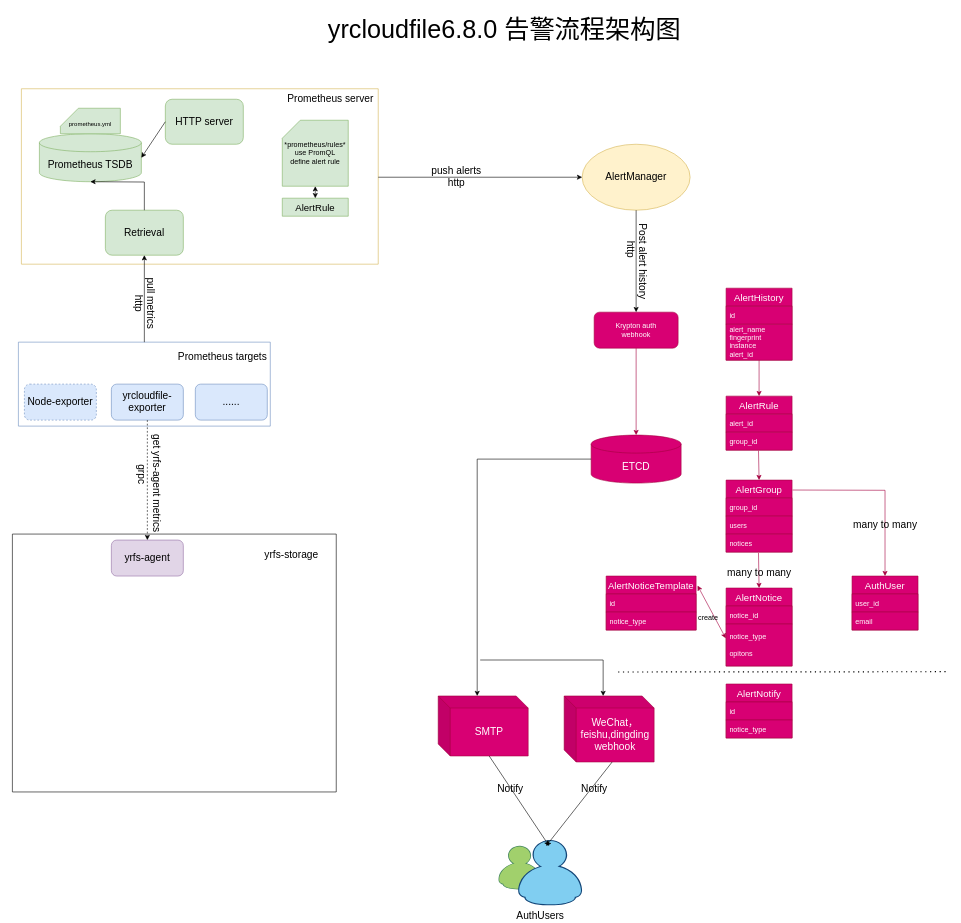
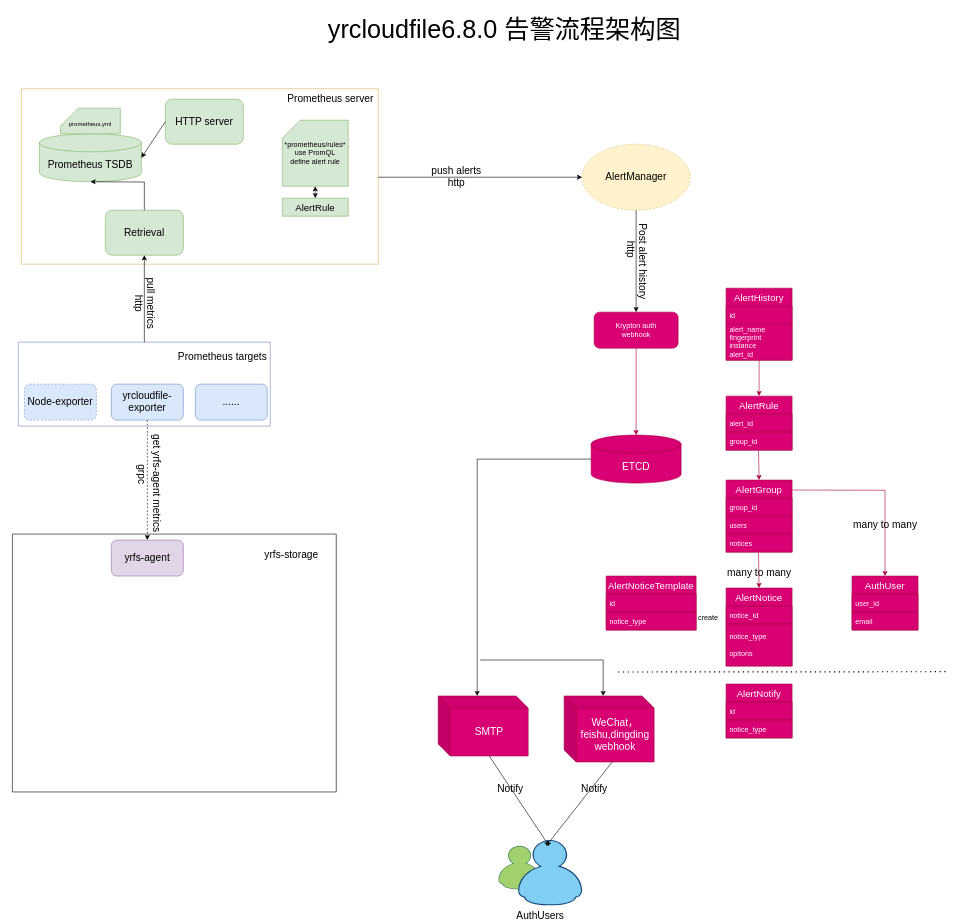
(636, 177) -> (636, 177)
(712, 612) -> none
